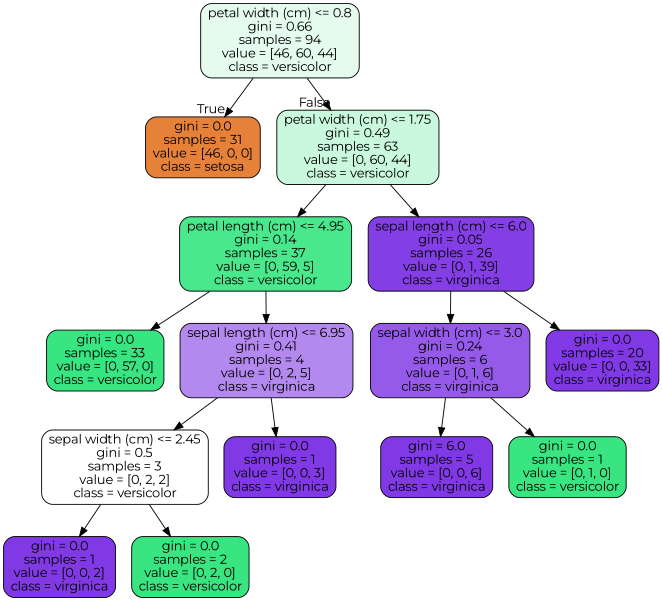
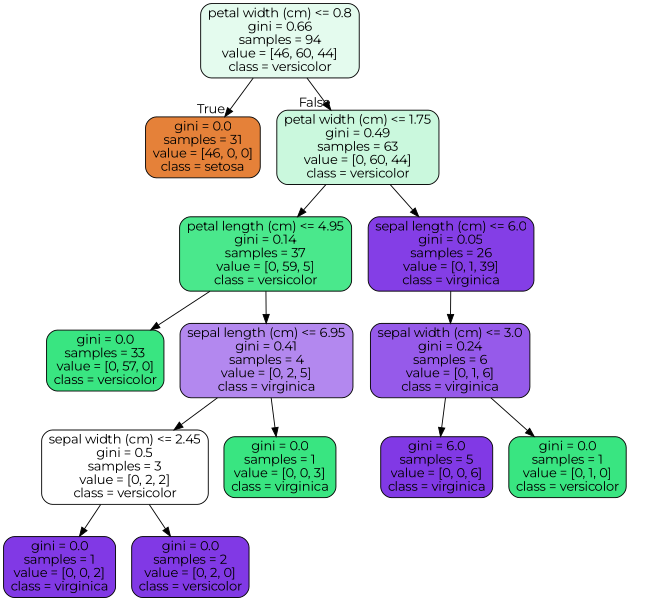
(602, 361) -> none
(280, 467) -> (280, 467)
(190, 567) -> (190, 567)
